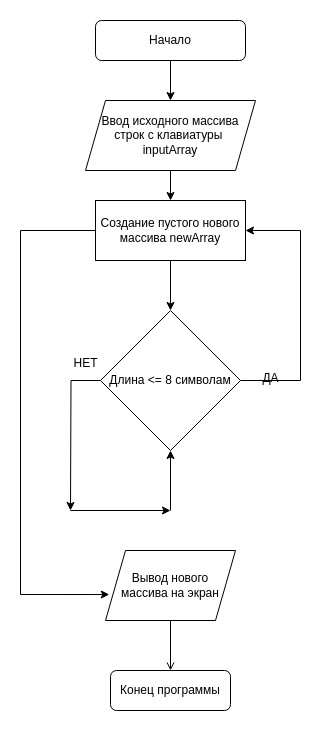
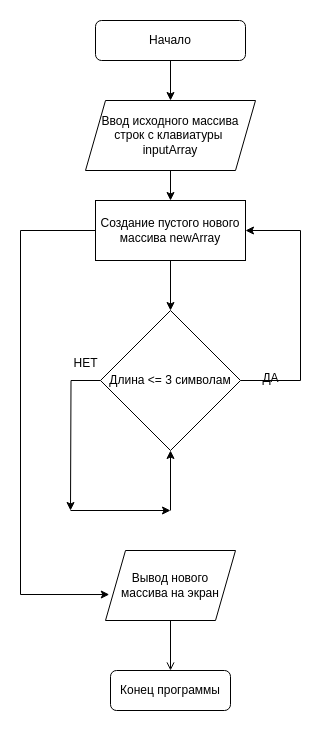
(171, 381) -> (171, 381)
